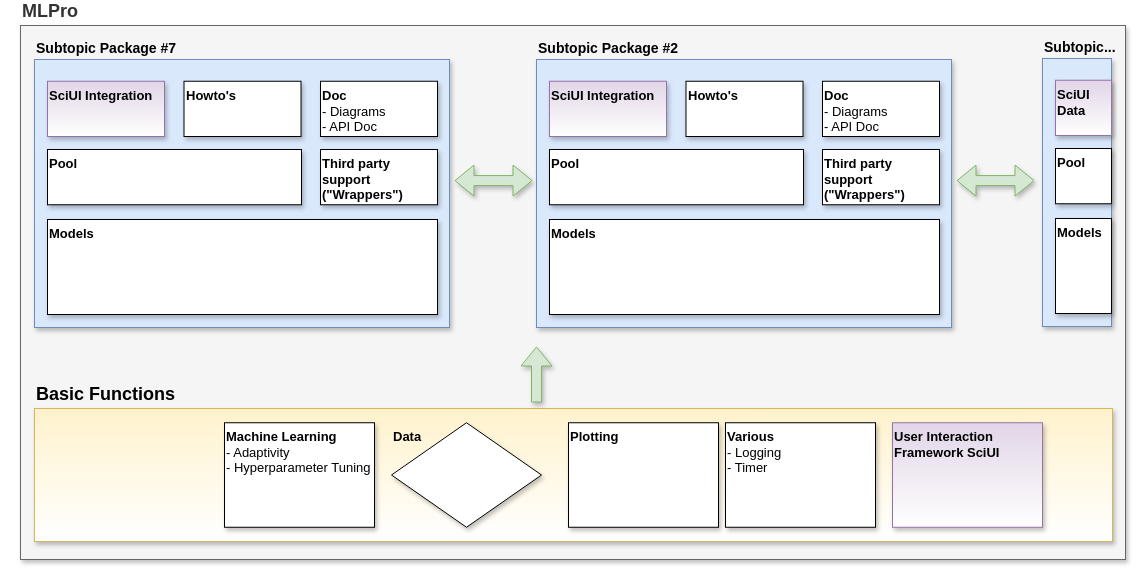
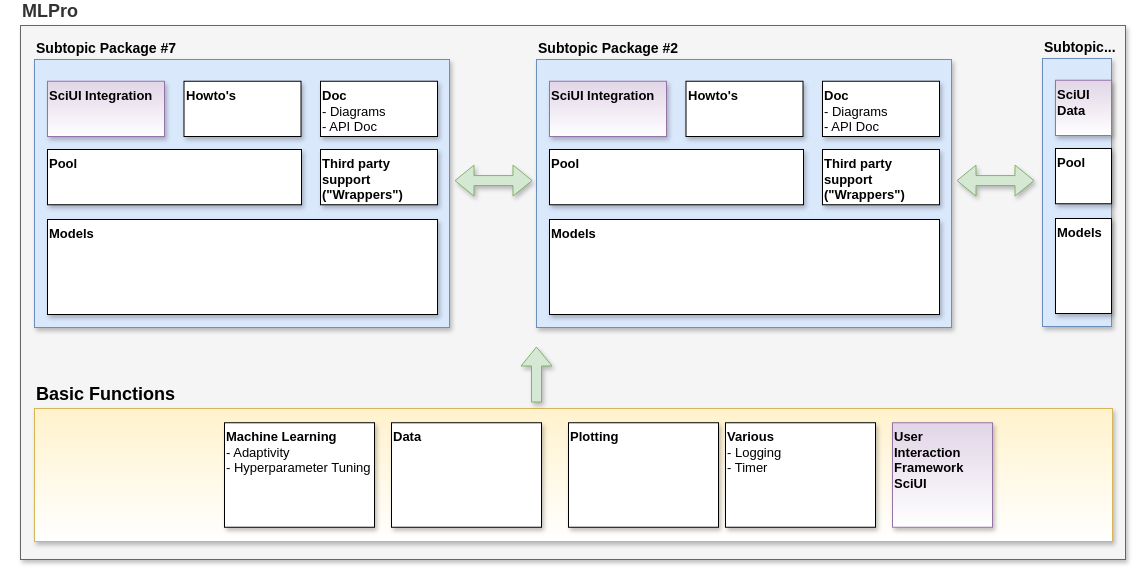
(467, 475) -> (467, 475)
(968, 475) -> (943, 475)
